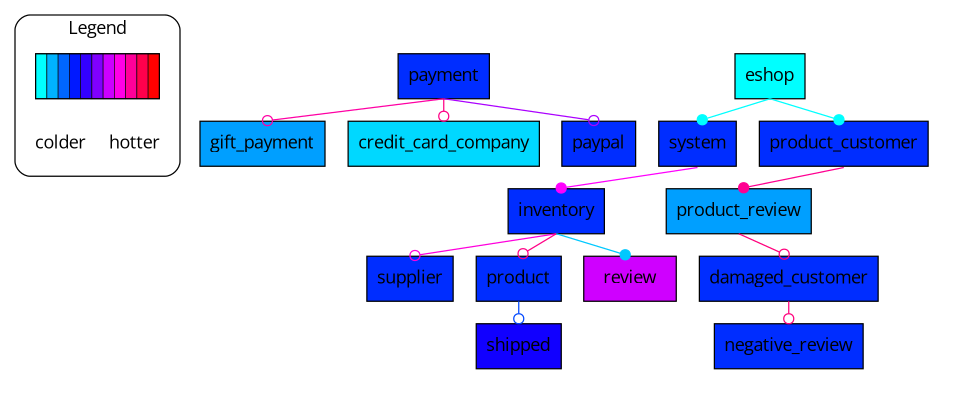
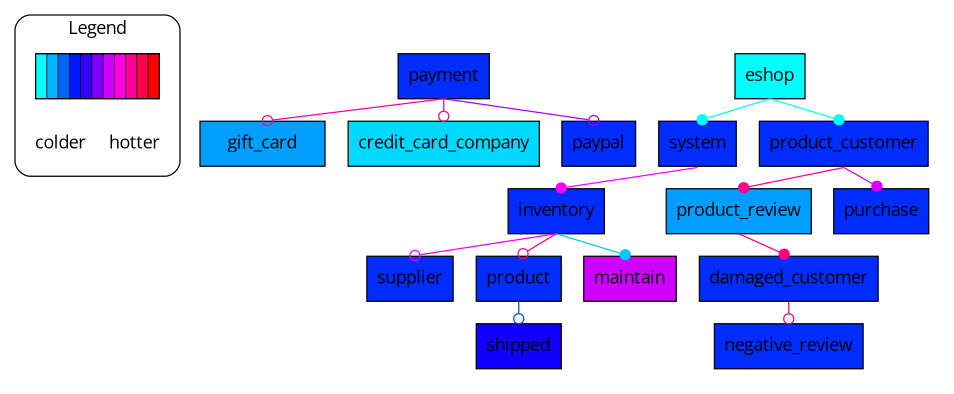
(262, 144) -> (262, 144)
none -> (881, 211)
(759, 243) -> (759, 243)
(630, 279) -> (630, 279)
